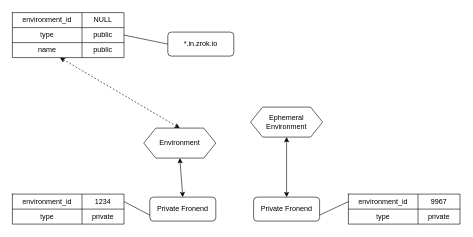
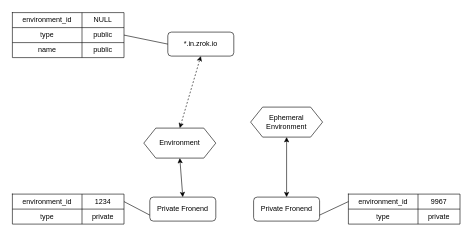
(71, 64) -> (199, 63)
